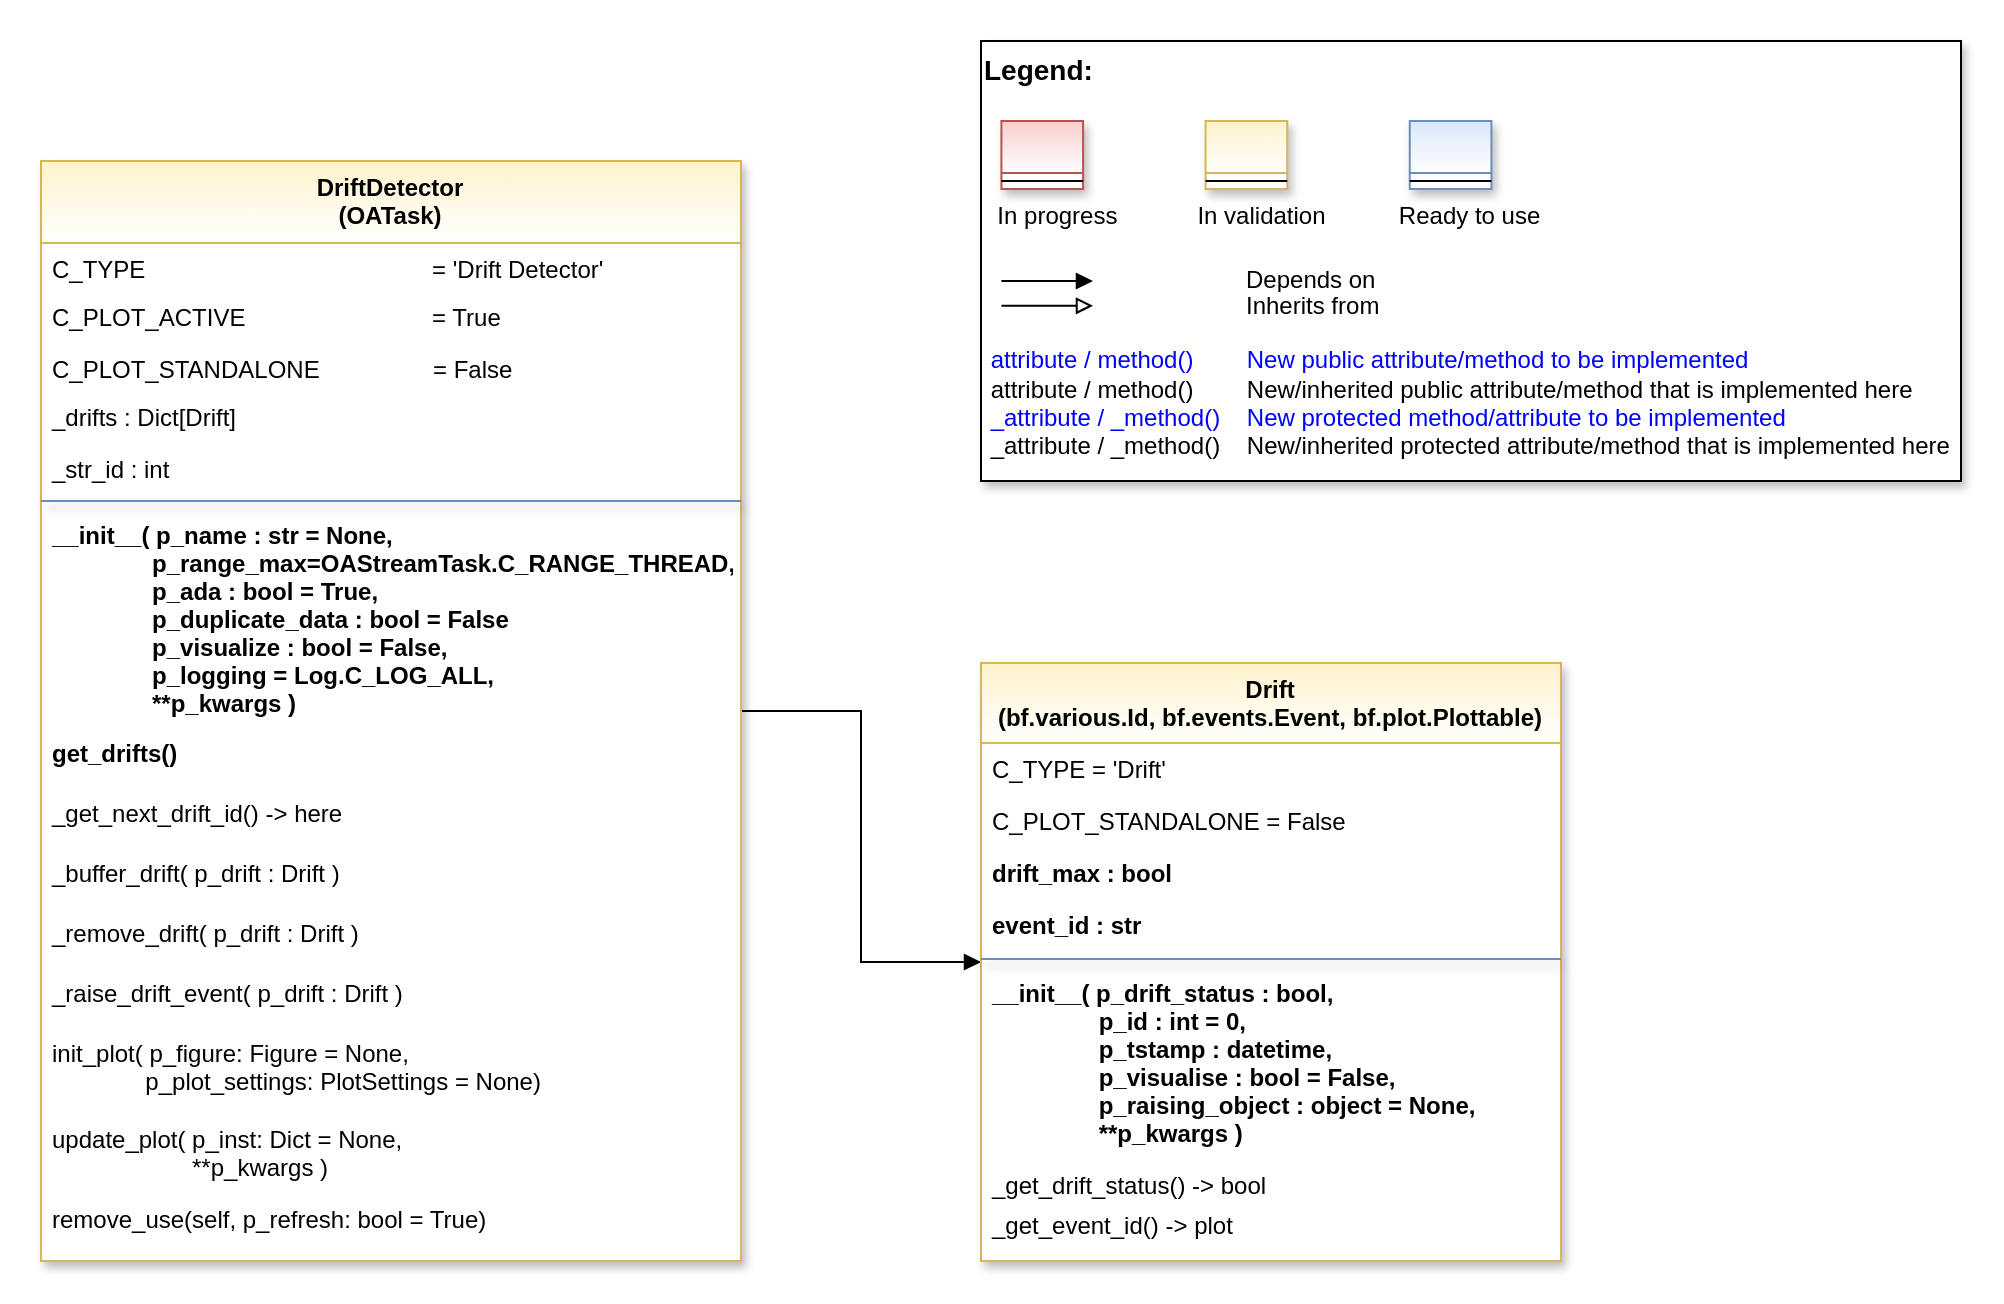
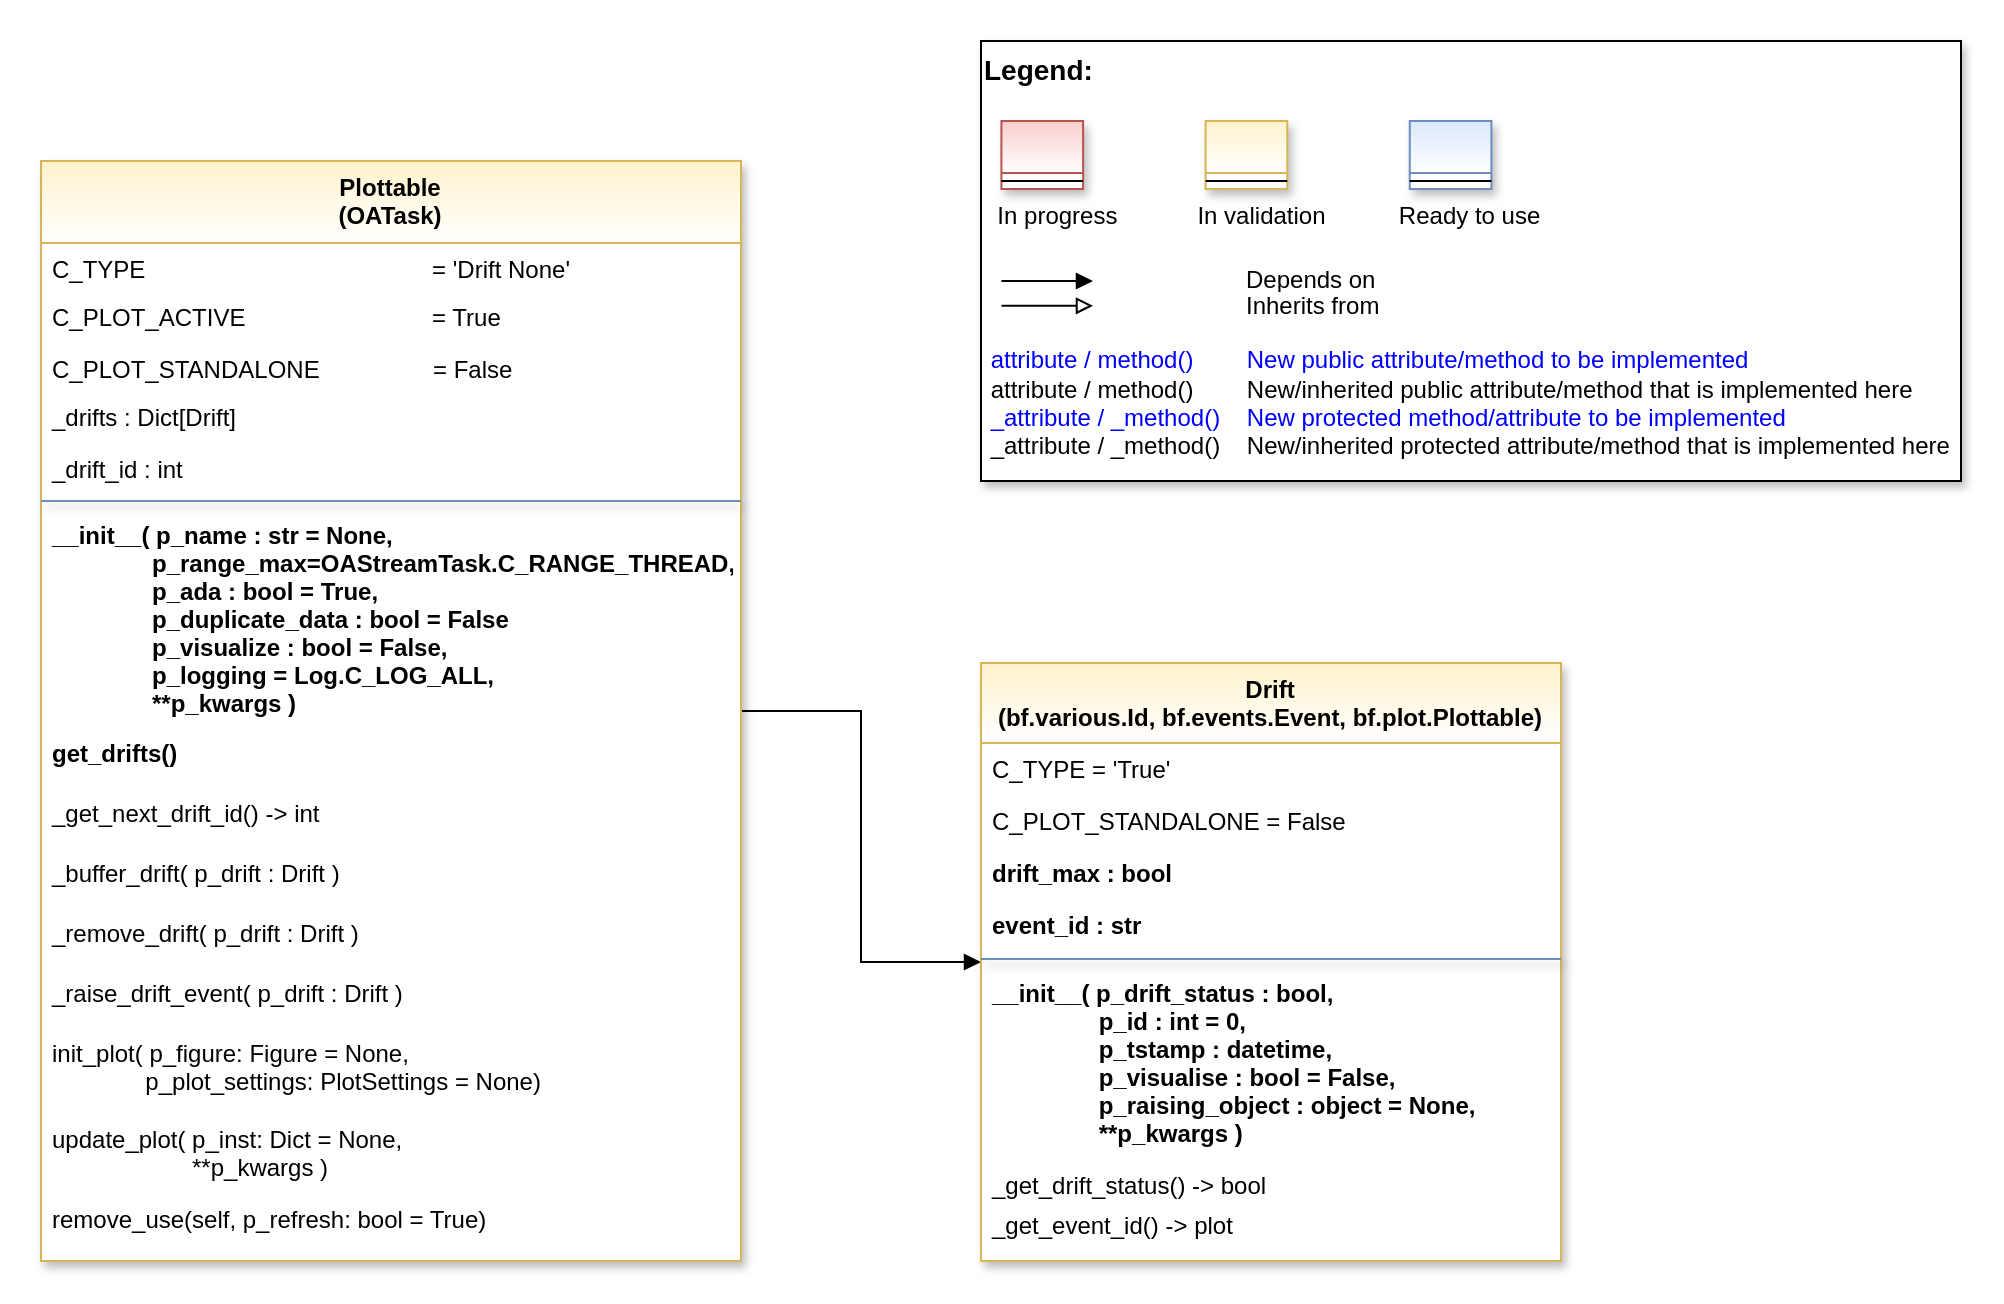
(390, 188) -> (390, 188)
(421, 270) -> (394, 270)
(124, 470) -> (134, 470)
(1084, 770) -> (1080, 770)
(228, 814) -> (218, 814)
